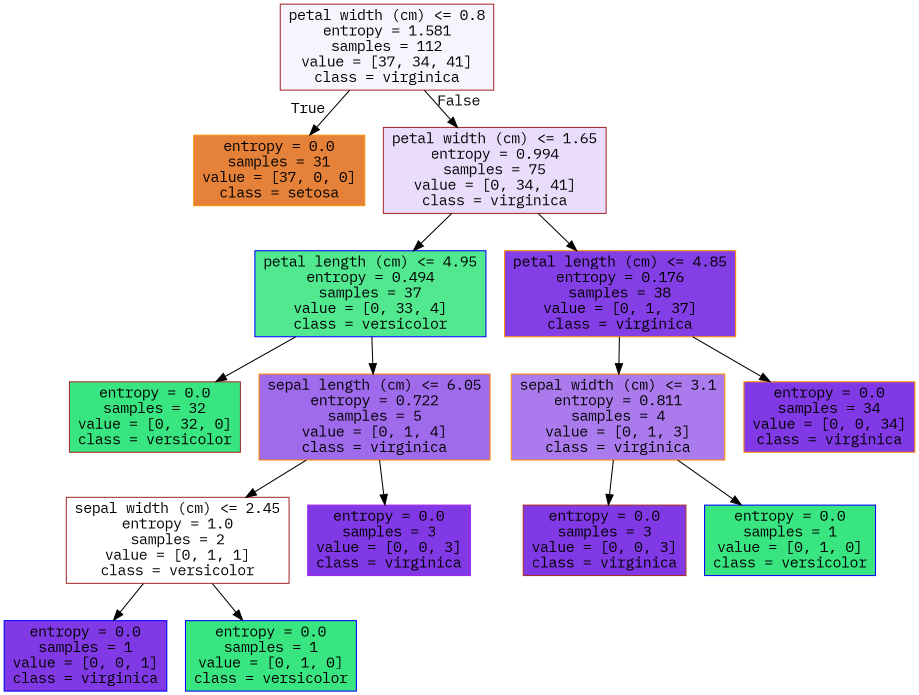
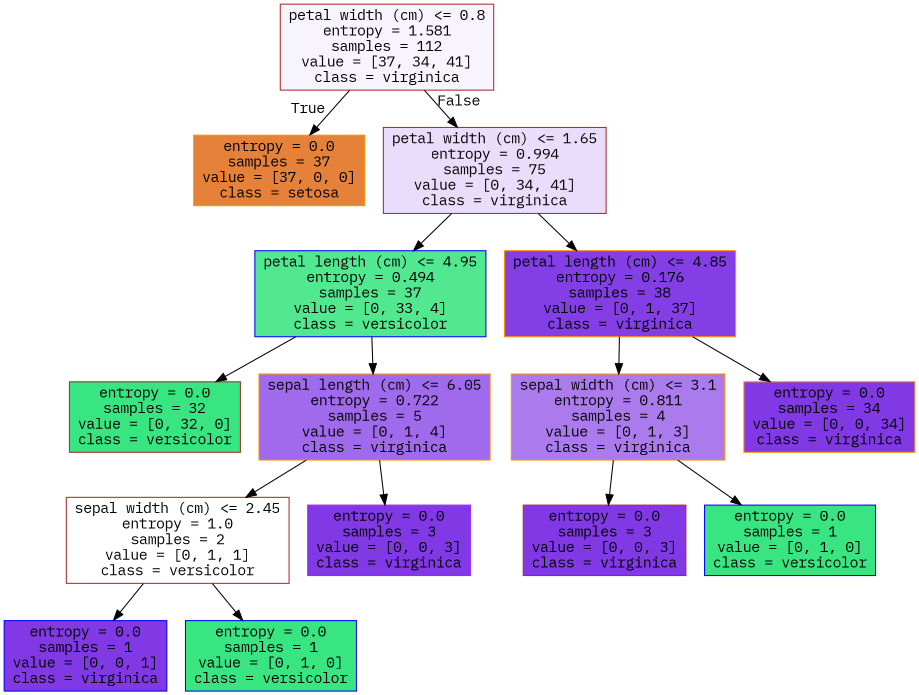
(279, 170) -> (279, 170)
